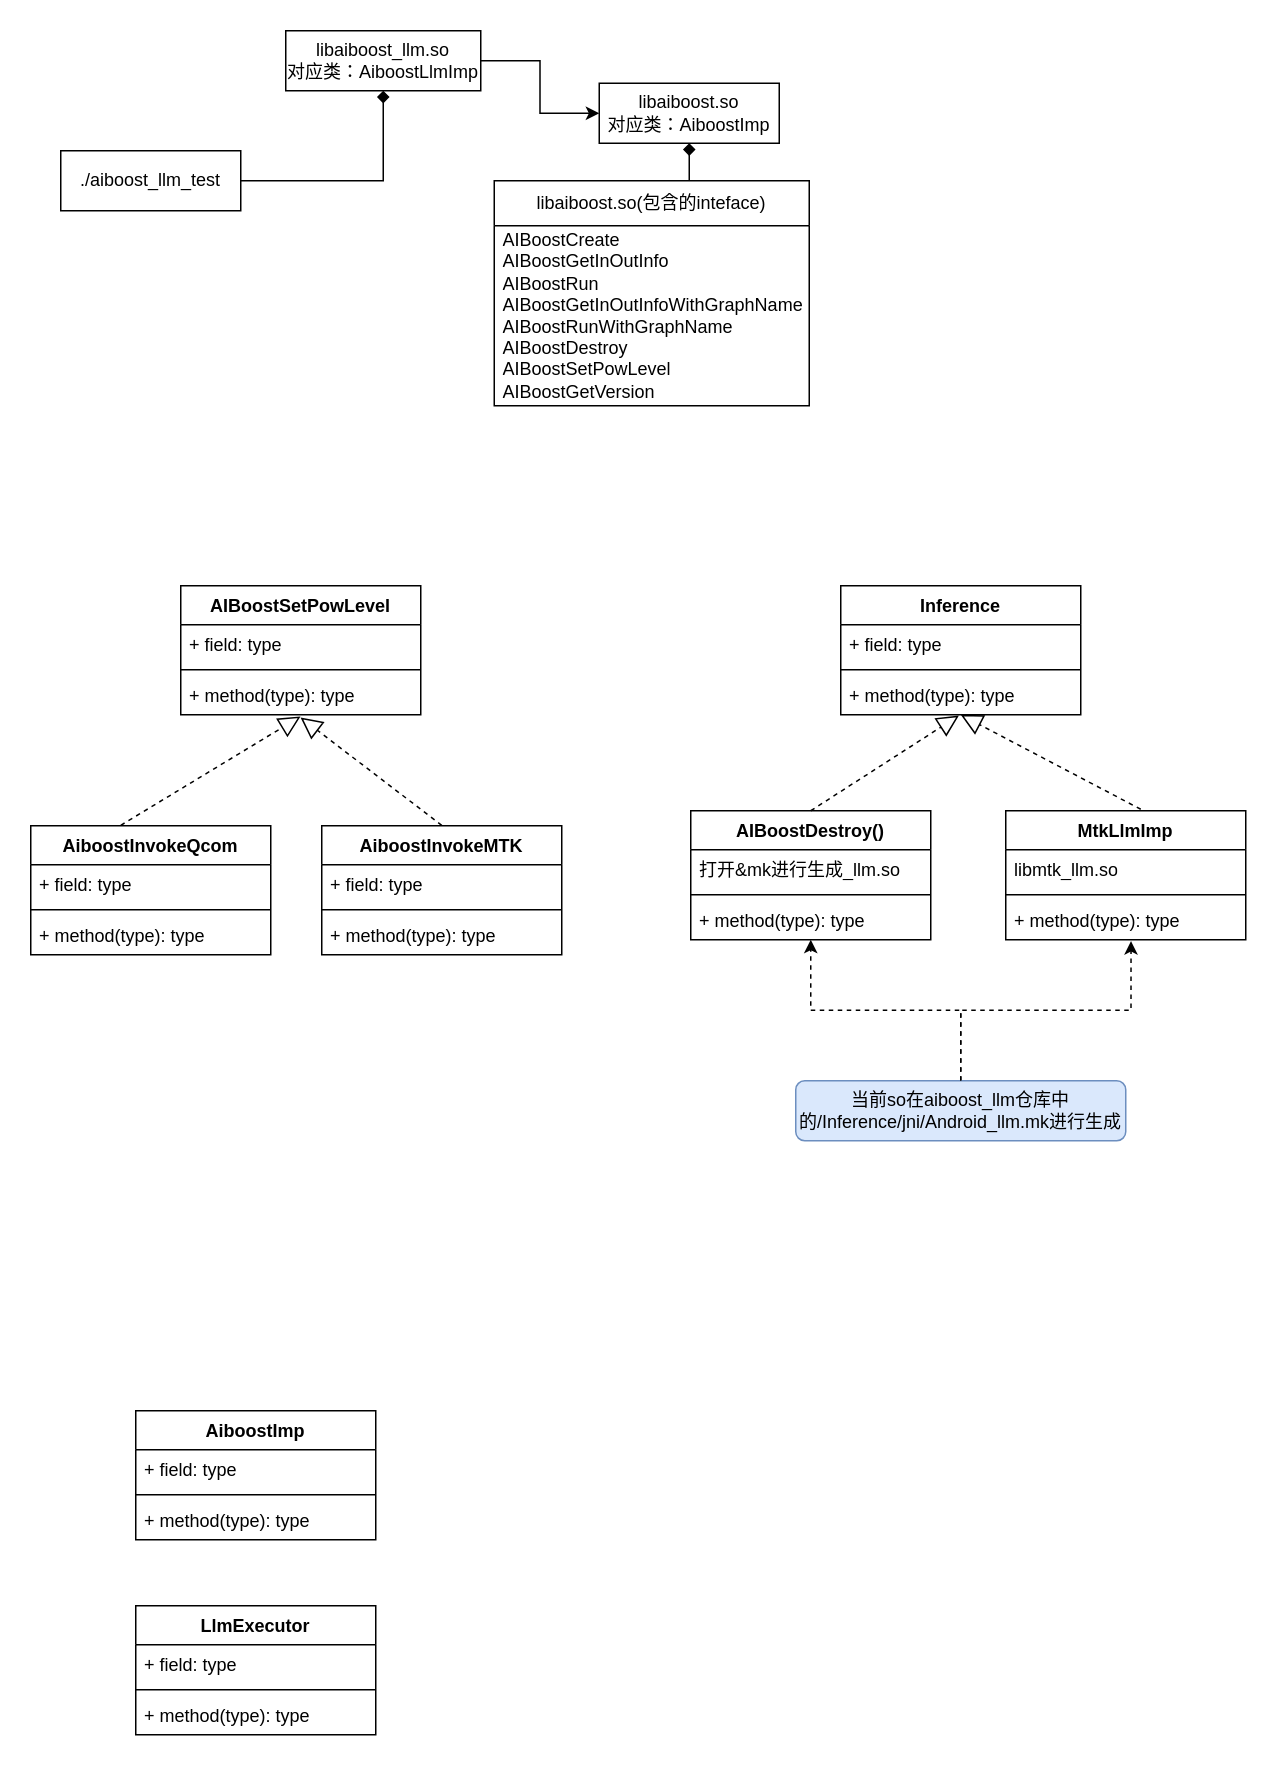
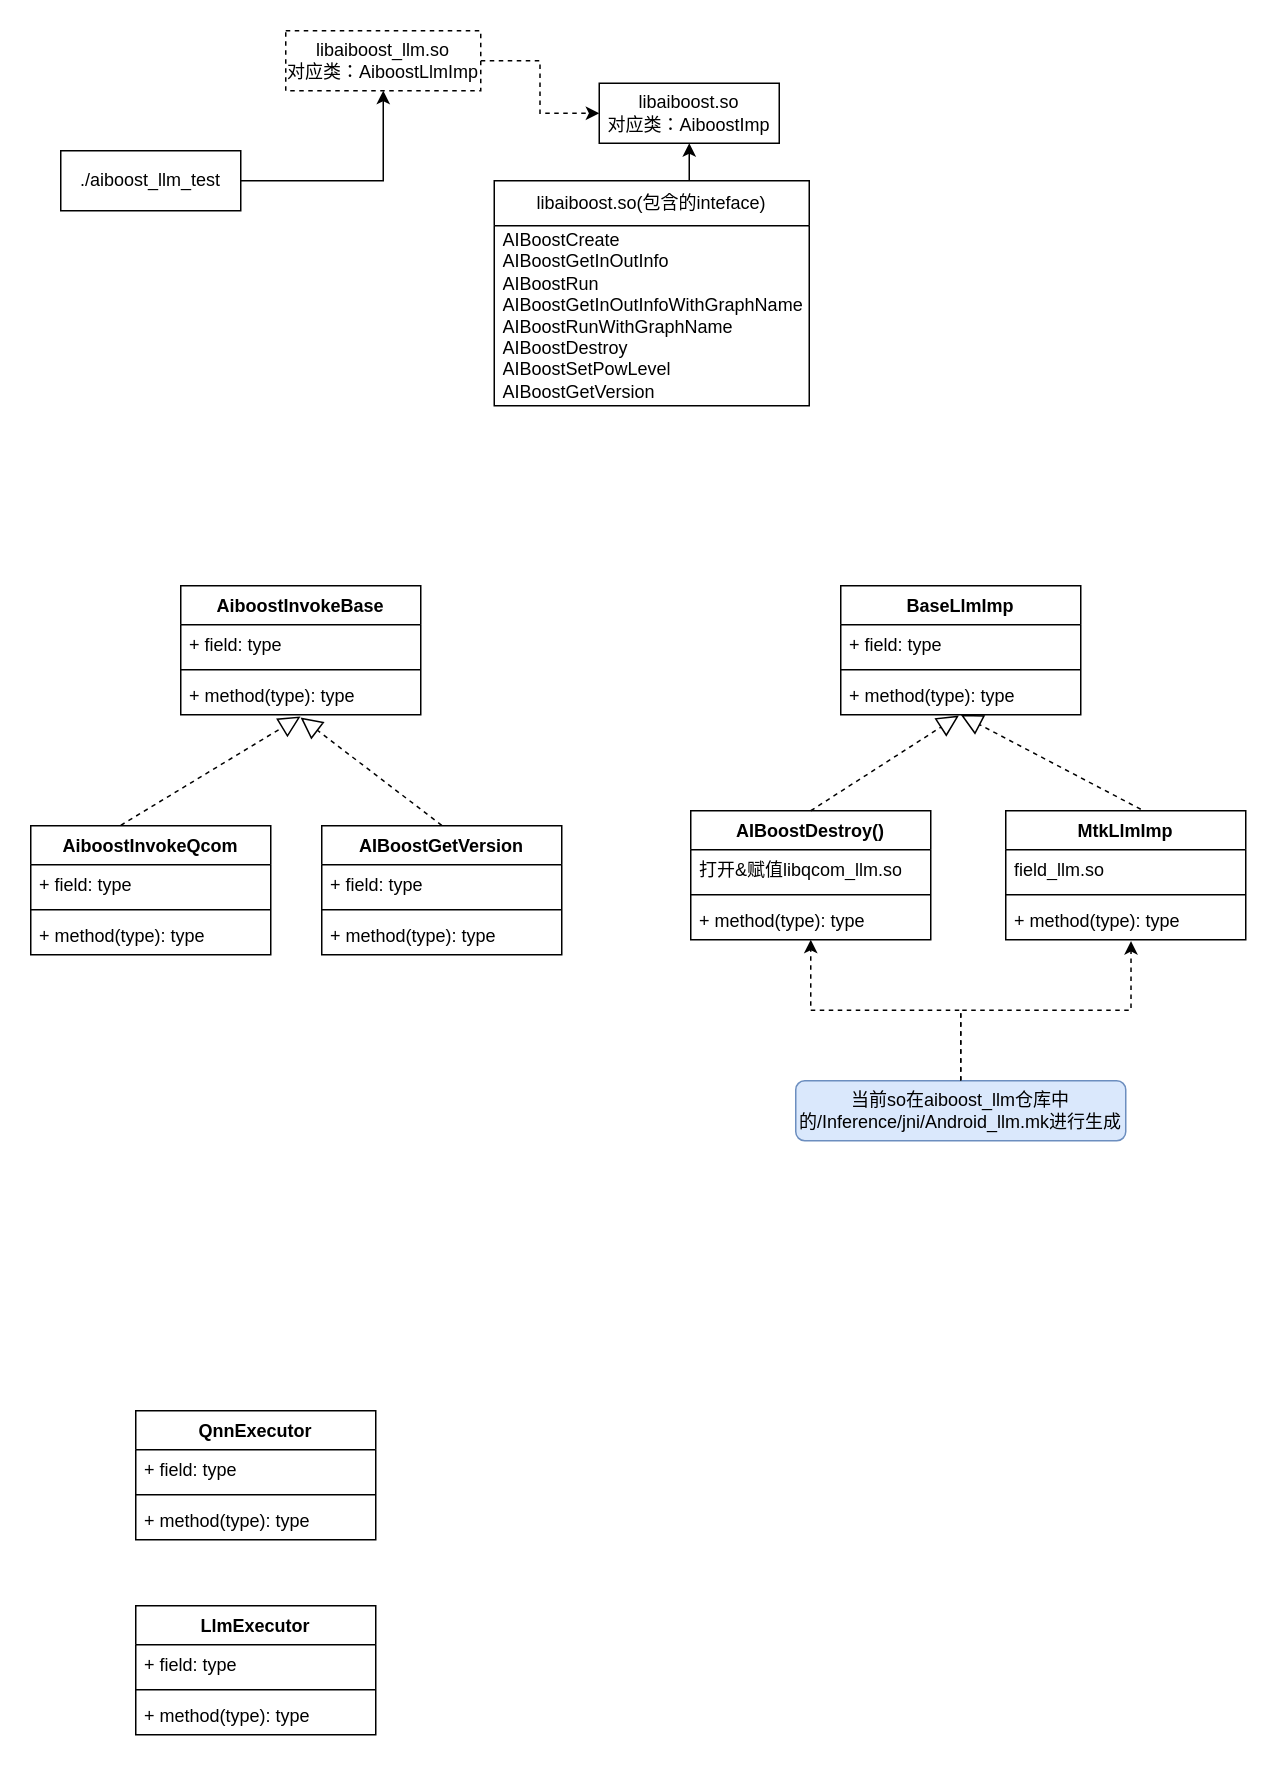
(383, 61) -> (383, 61)
(540, 82) -> (540, 82)
(383, 103) -> (383, 102)
(689, 156) -> (689, 155)
(301, 607) -> (301, 607)
(961, 607) -> (961, 607)
(442, 847) -> (442, 847)
(797, 871) -> (800, 871)
(1069, 871) -> (1064, 871)
(256, 1432) -> (256, 1432)
